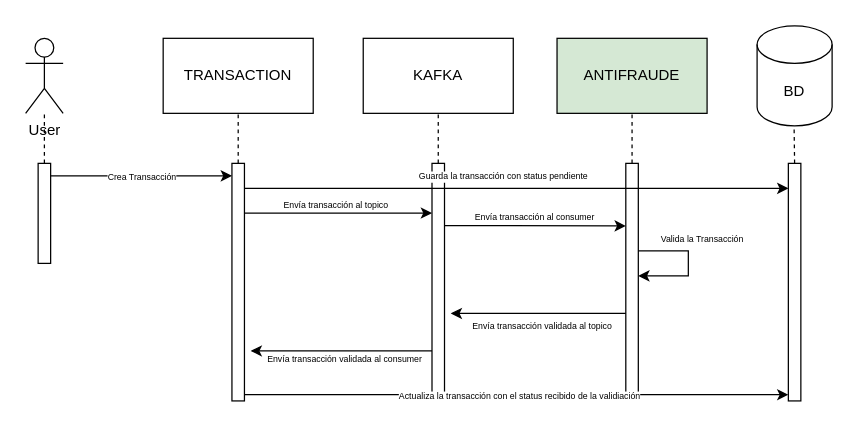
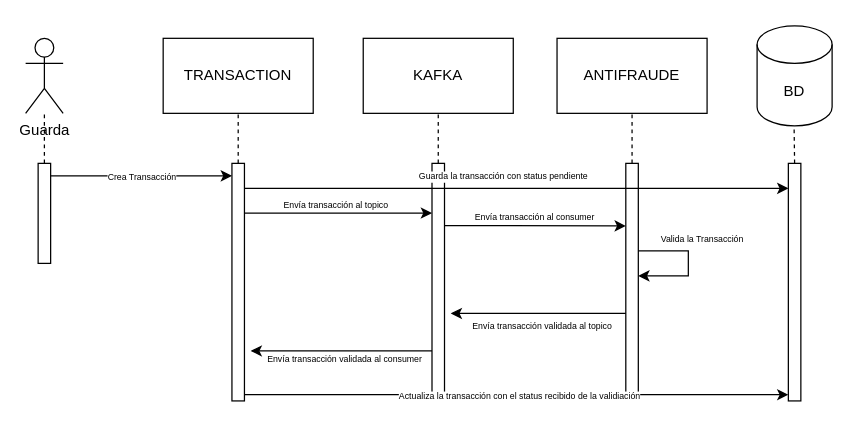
(632, 76) -> (632, 76)
(45, 131) -> (45, 131)
